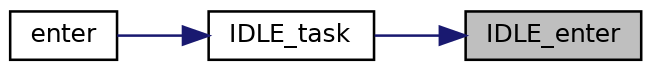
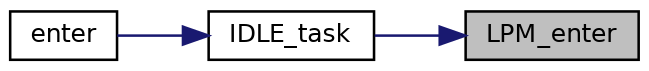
(553, 36) -> (552, 36)
